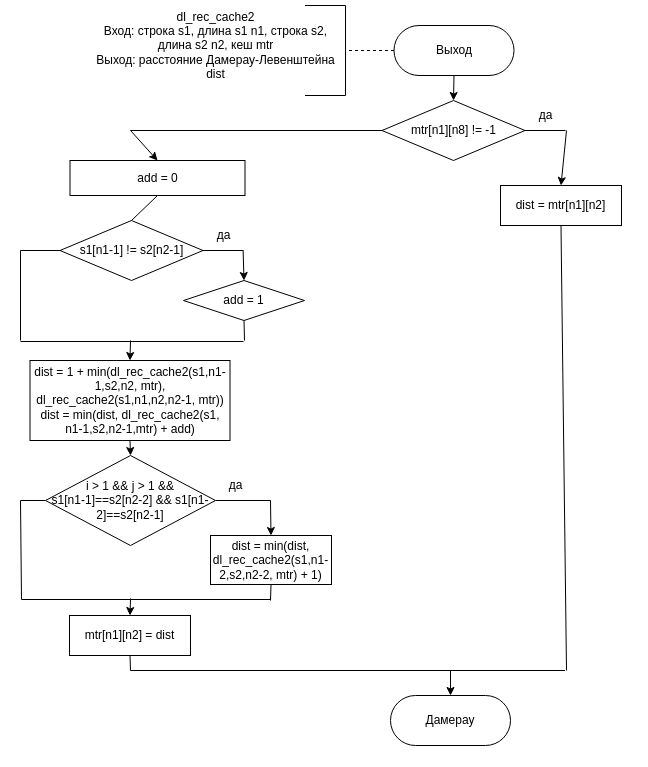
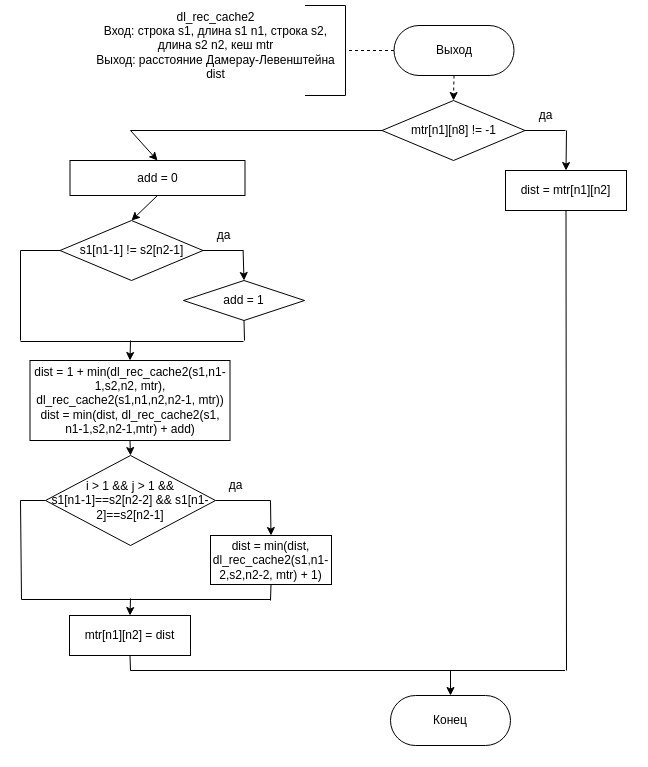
(454, 85) -> (454, 85)
(561, 206) -> (566, 191)
(135, 217) -> (138, 215)
(451, 721) -> (451, 721)
